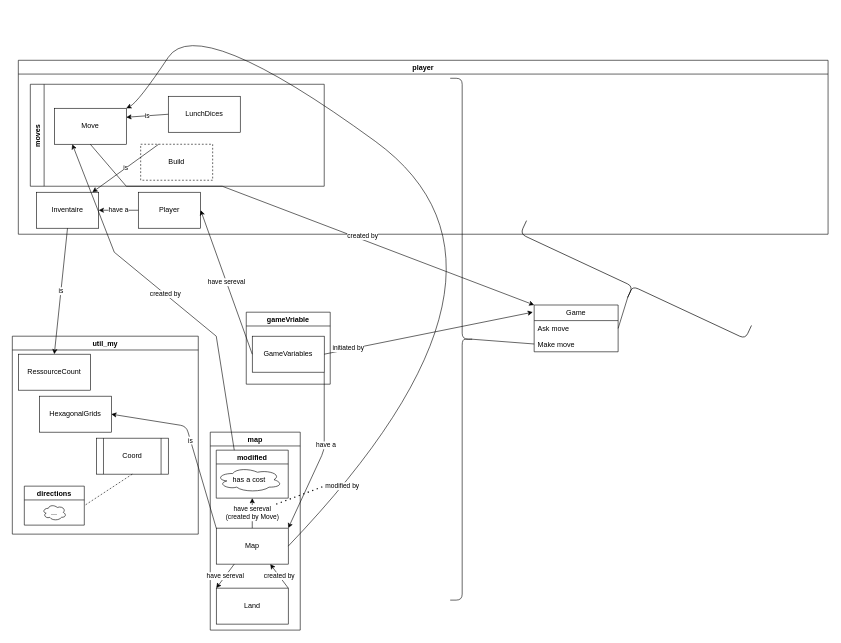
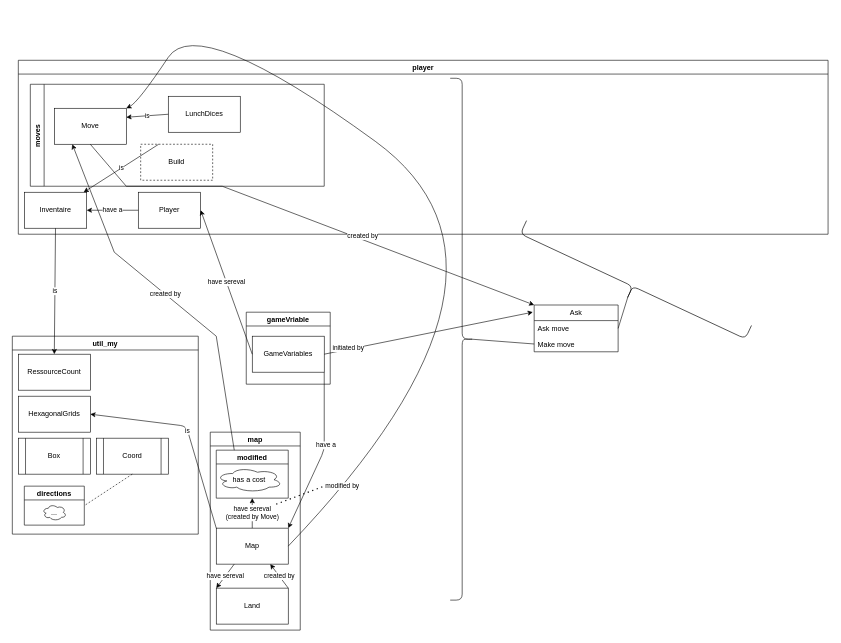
(68, 210) -> (56, 210)
(576, 313) -> (576, 313)
(75, 414) -> (54, 414)
none -> (54, 456)
